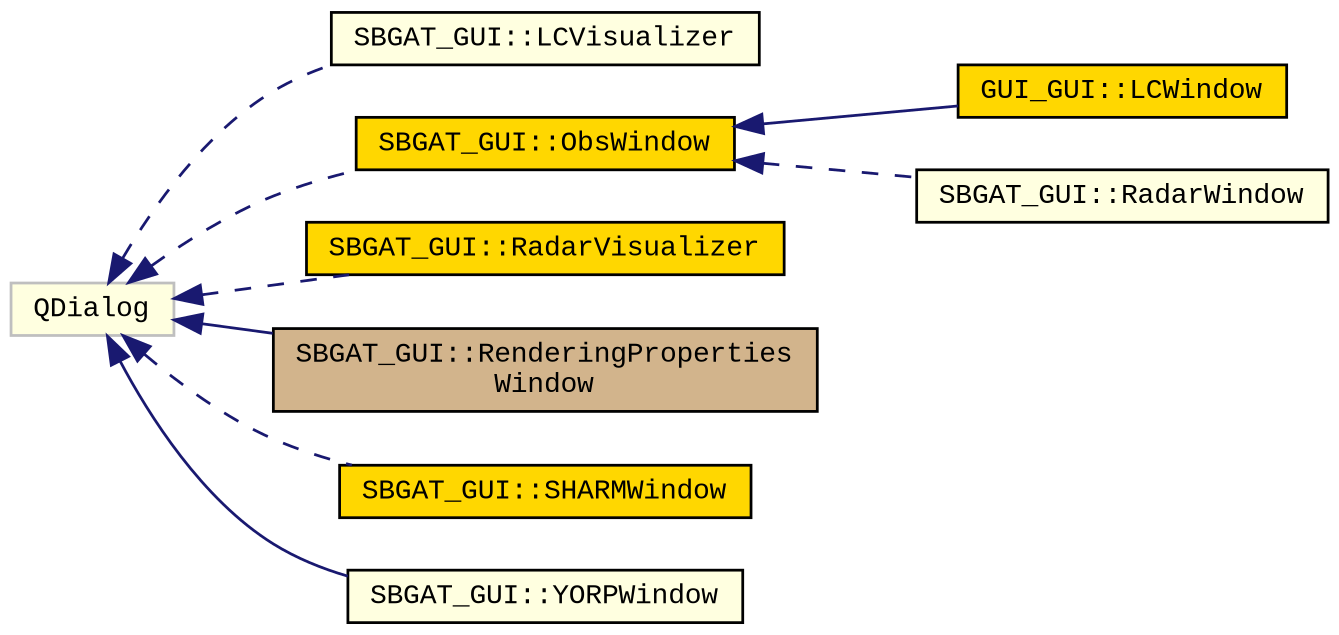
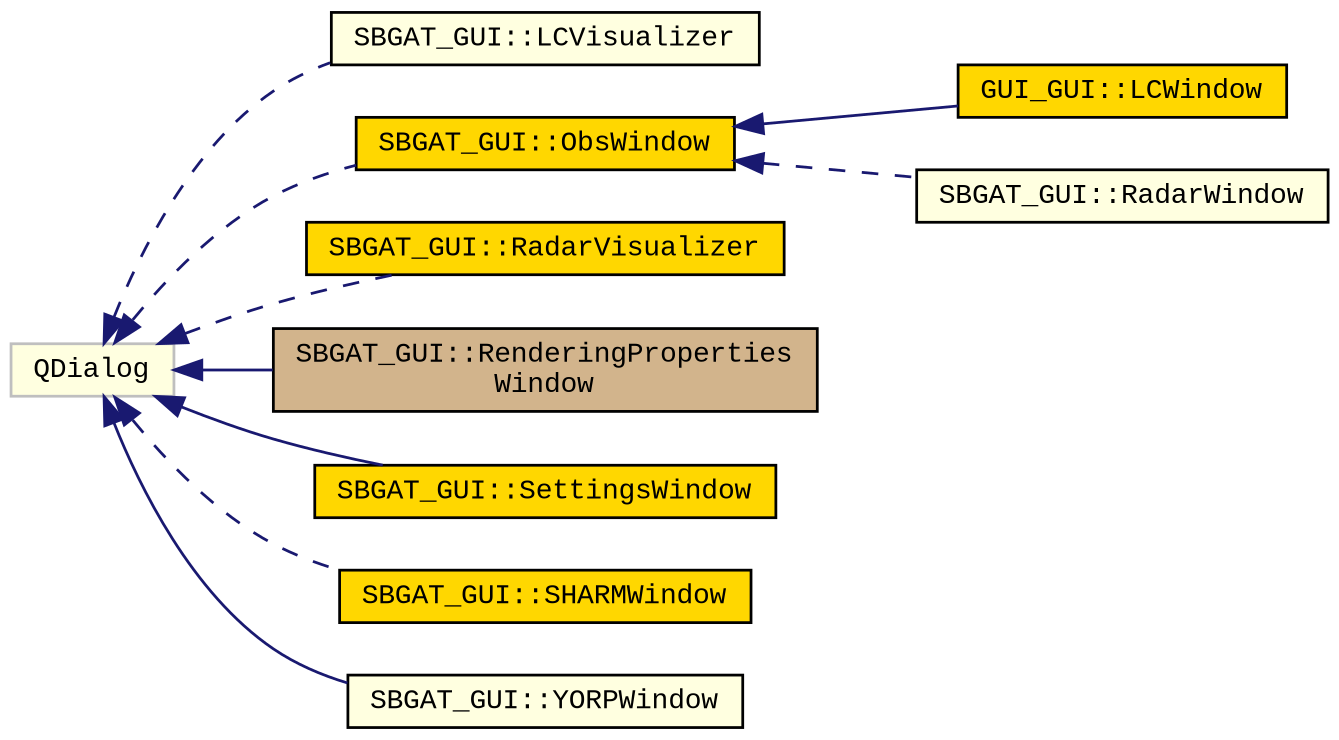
none -> (545, 491)
